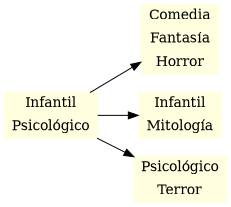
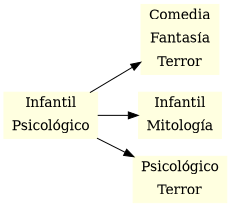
(180, 62) -> (180, 62)
